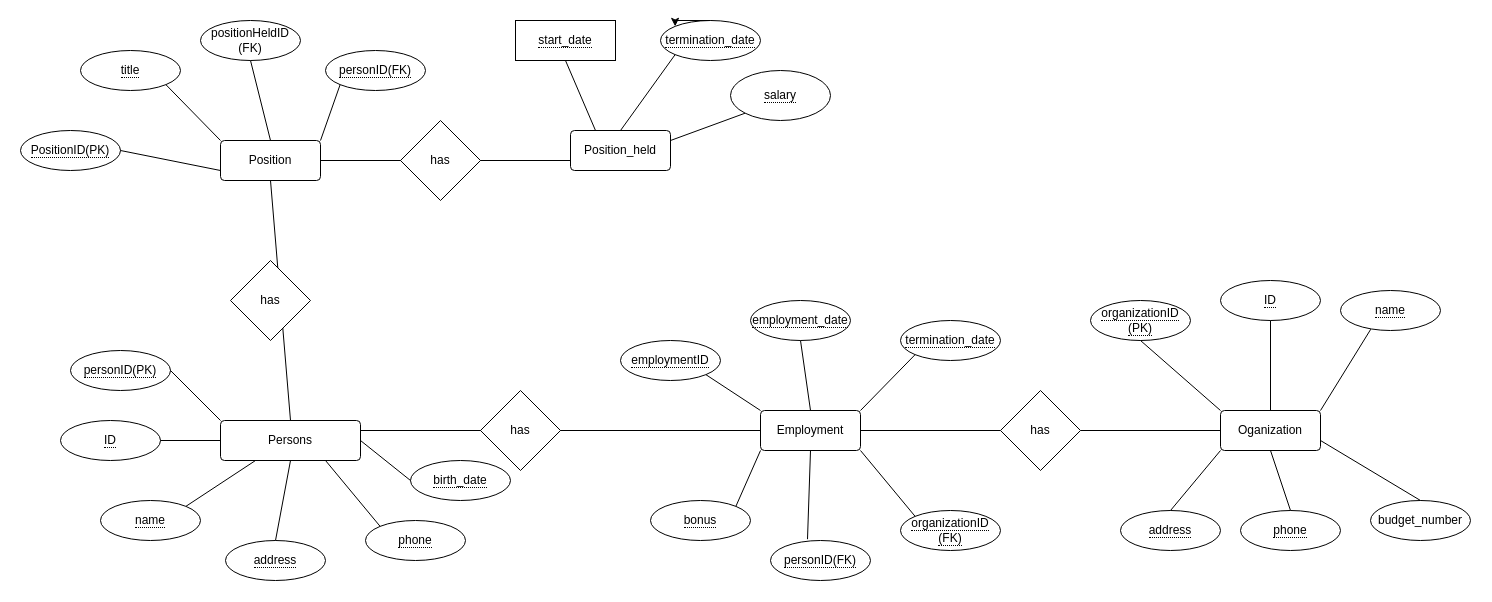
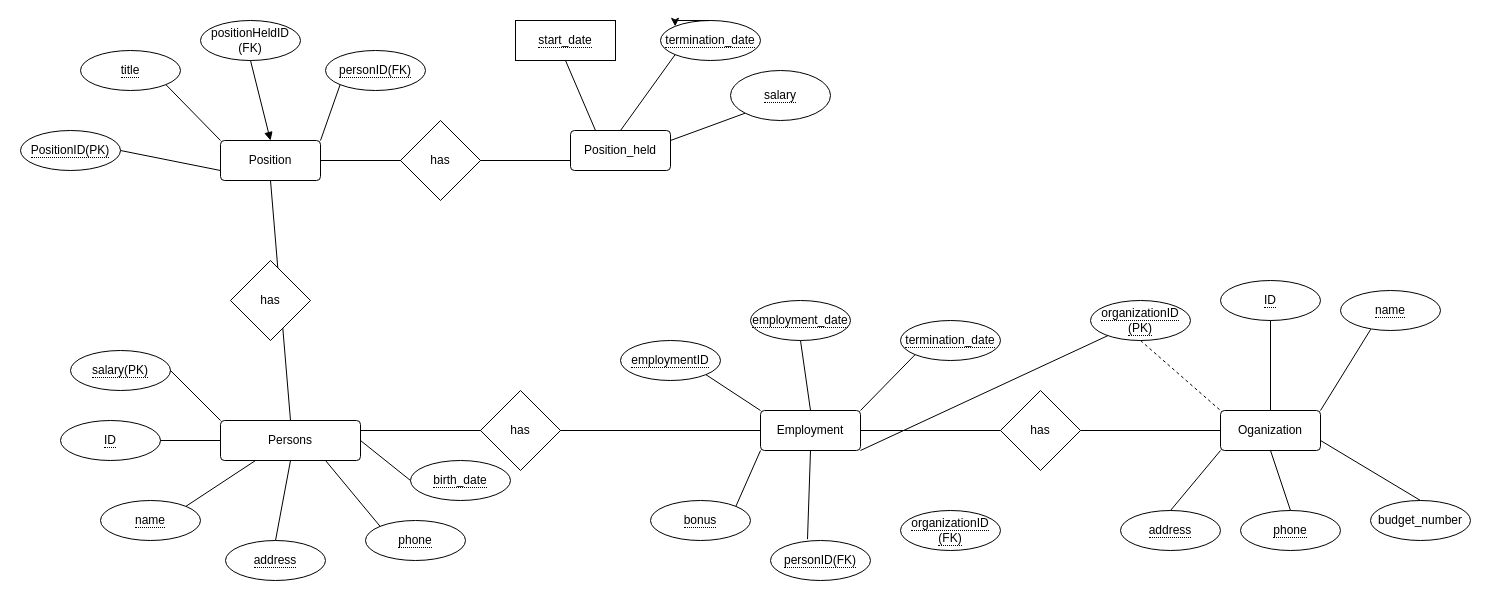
(269, 134) -> (268, 131)
(121, 371) -> (121, 371)
(1180, 375) -> (1180, 375)
(887, 483) -> (1008, 382)
